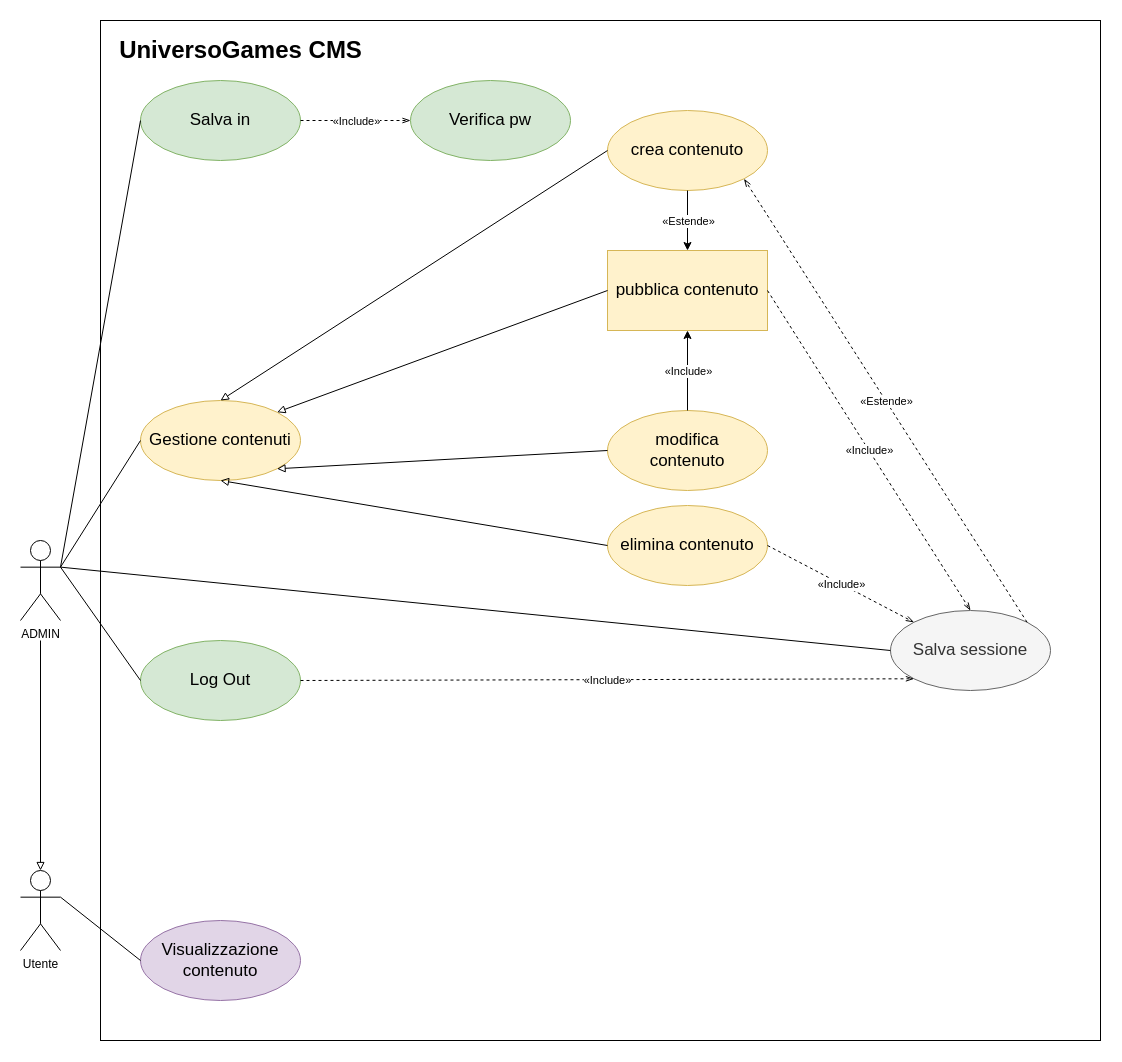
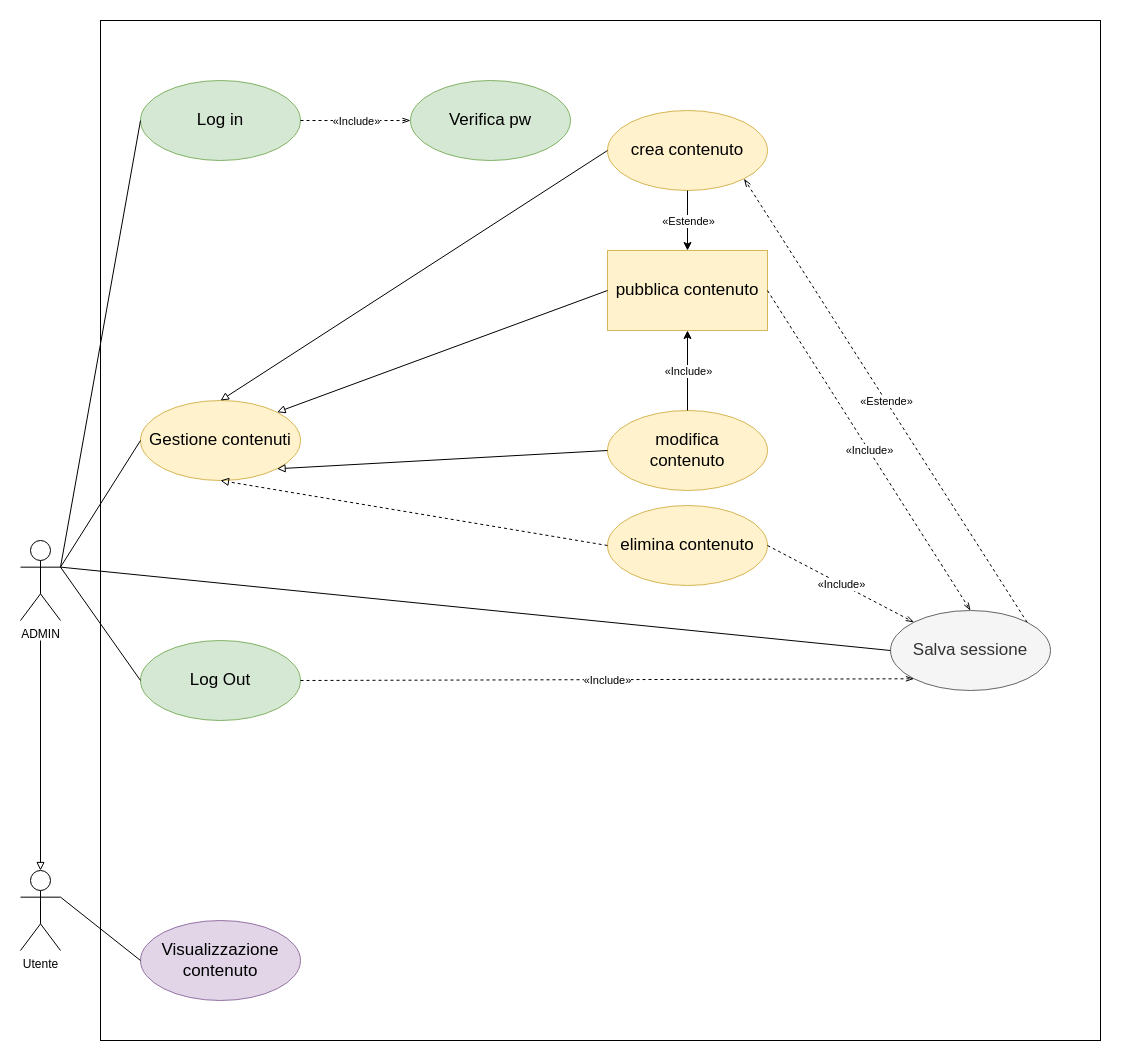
(241, 51) -> none
(221, 121) -> (221, 121)
(417, 514) -> (417, 514)
